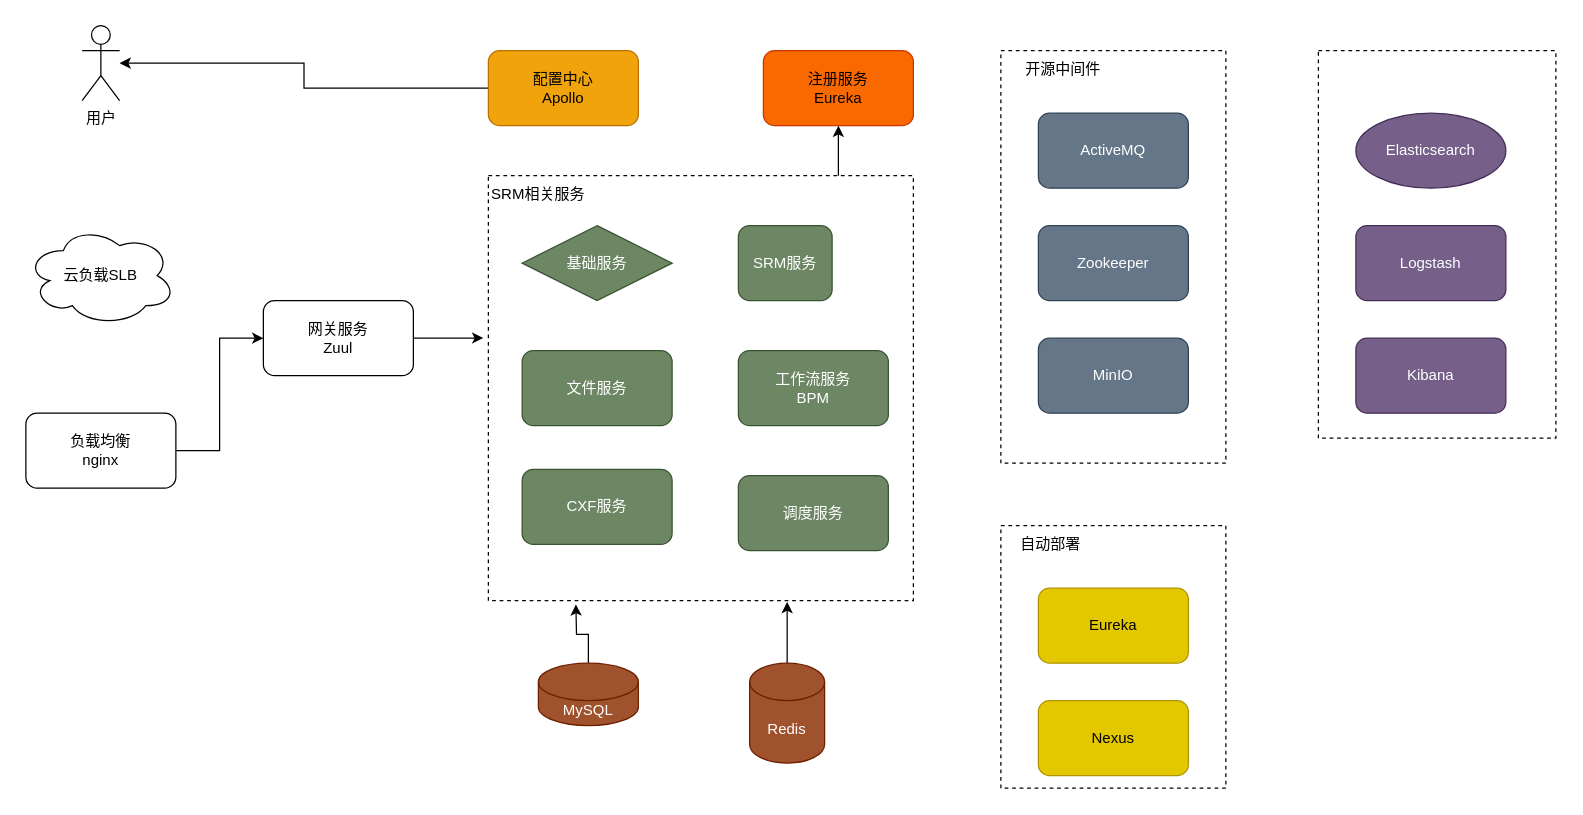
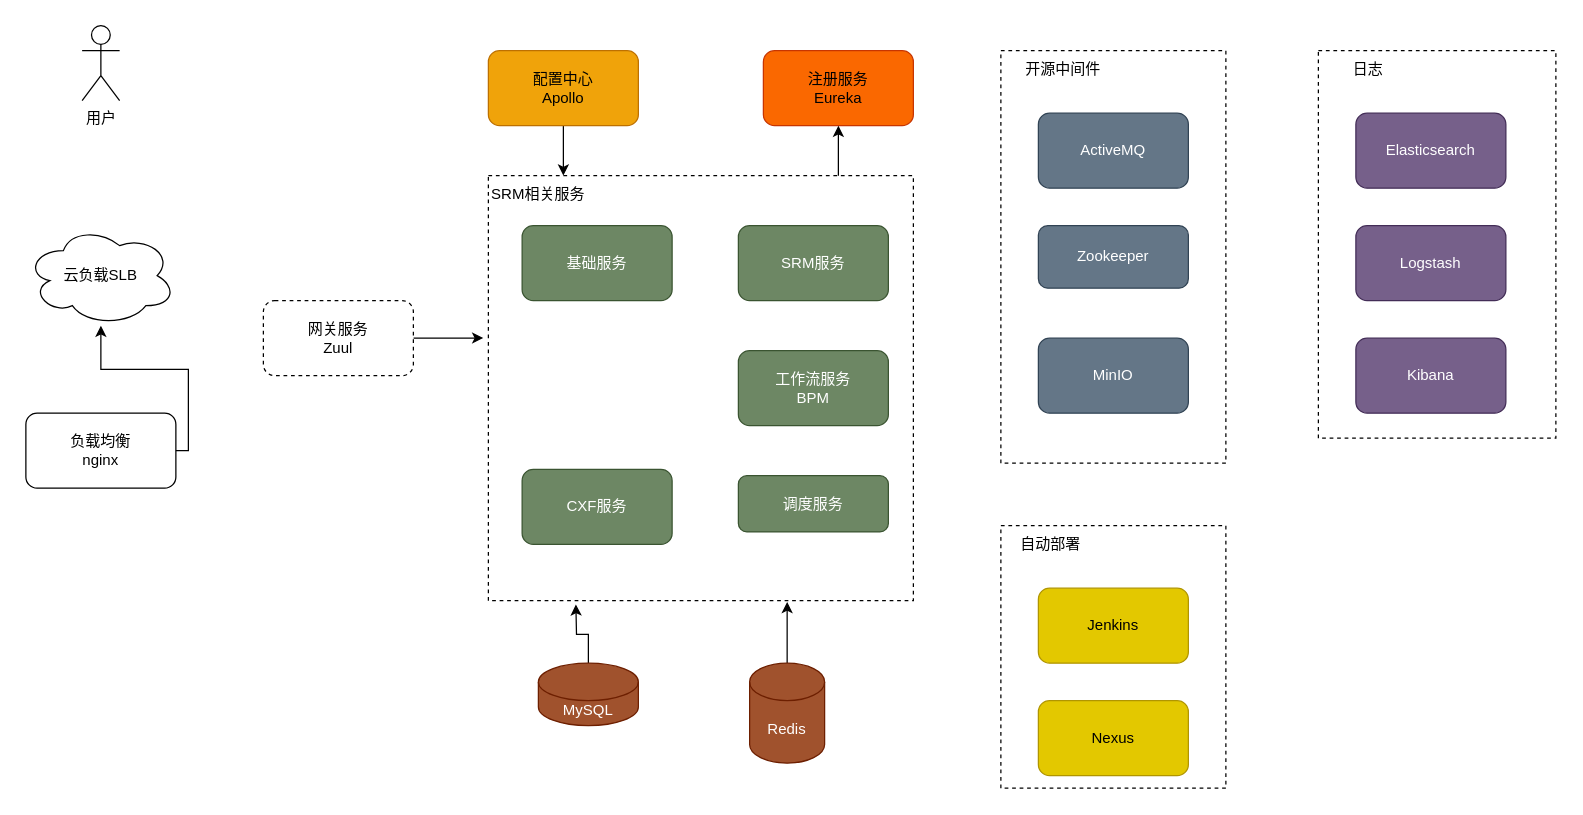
none -> (1368, 69)
(304, 80) -> (563, 147)
(1431, 151) -> (1431, 151)
(597, 263) -> (597, 263)
(785, 263) -> (813, 263)
(1113, 263) -> (1113, 257)
(338, 338) -> (338, 338)
(597, 388) -> none
(219, 393) -> (169, 369)
(813, 513) -> (813, 504)
(1113, 626) -> (1113, 626)
